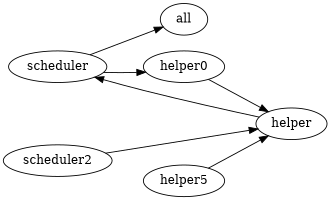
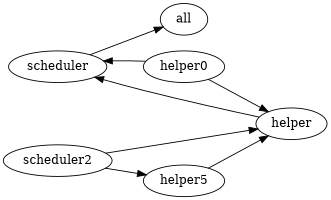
(120, 73) -> (129, 61)
none -> (121, 171)
